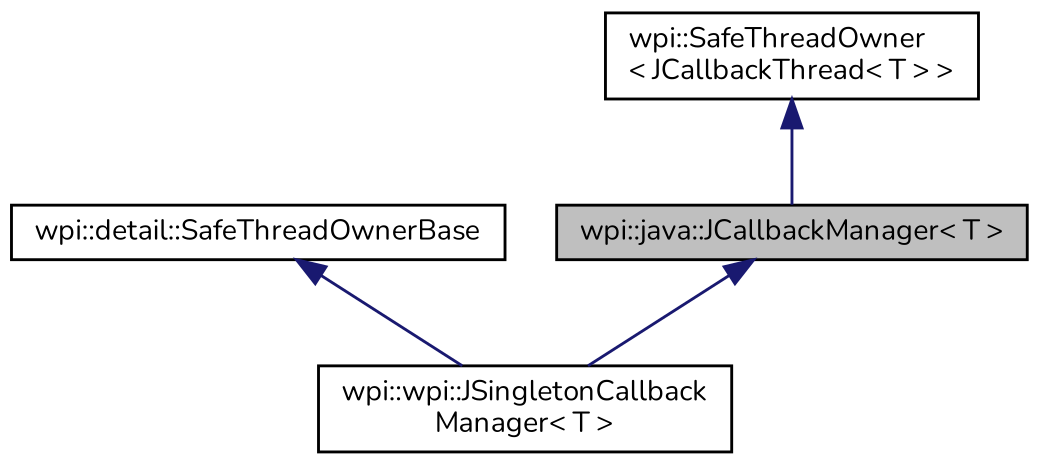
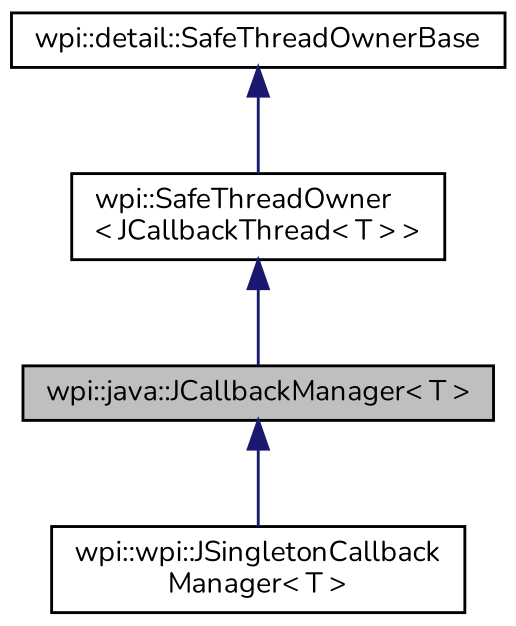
(392, 321) -> (258, 135)
